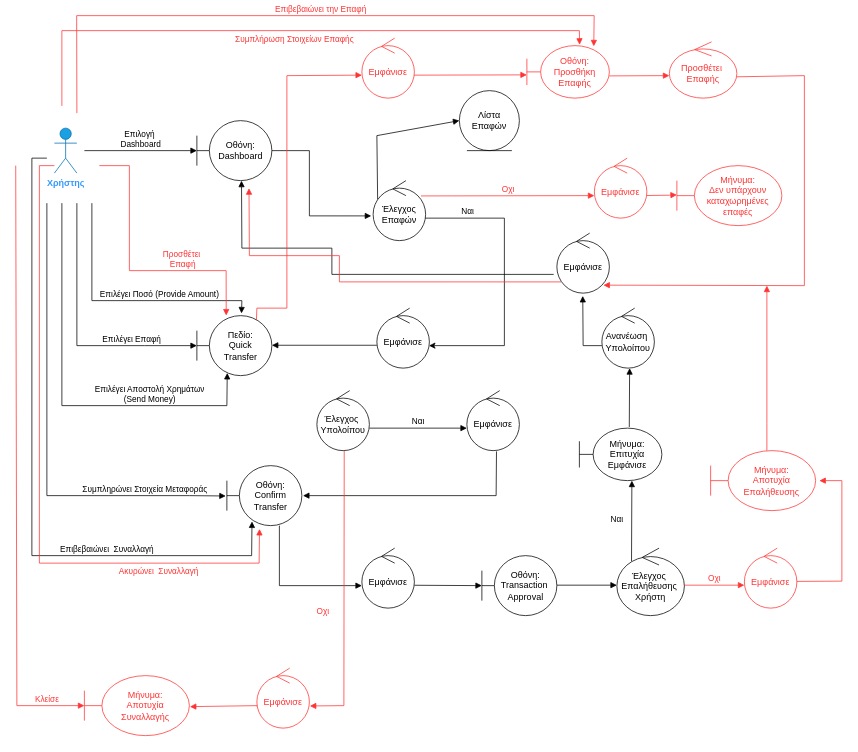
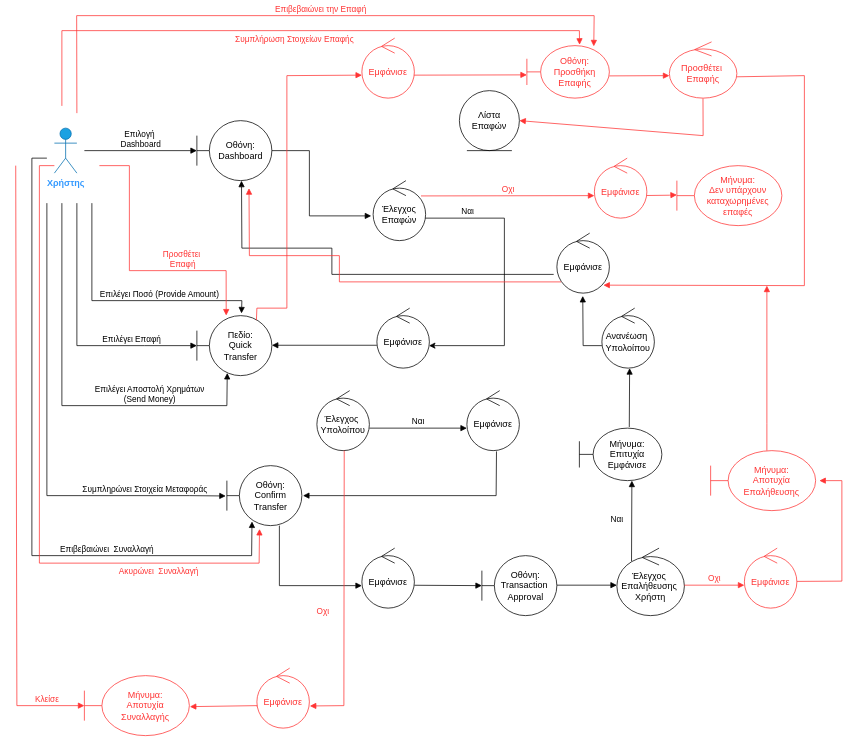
none -> (615, 128)
(414, 129) -> none
